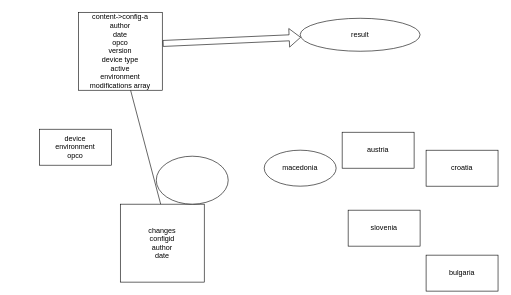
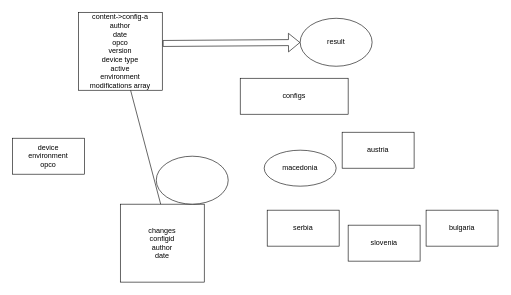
(360, 35) -> (336, 42)
none -> (294, 96)
(75, 147) -> (48, 156)
(462, 168) -> none
none -> (303, 228)
(384, 228) -> (384, 243)
(462, 273) -> (462, 228)
